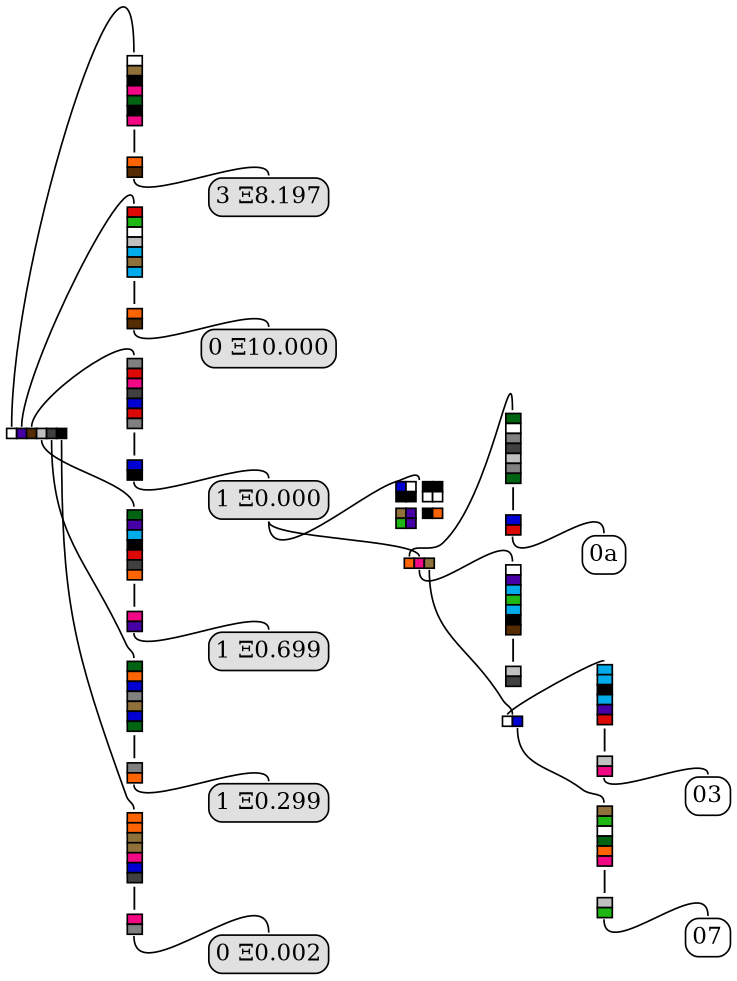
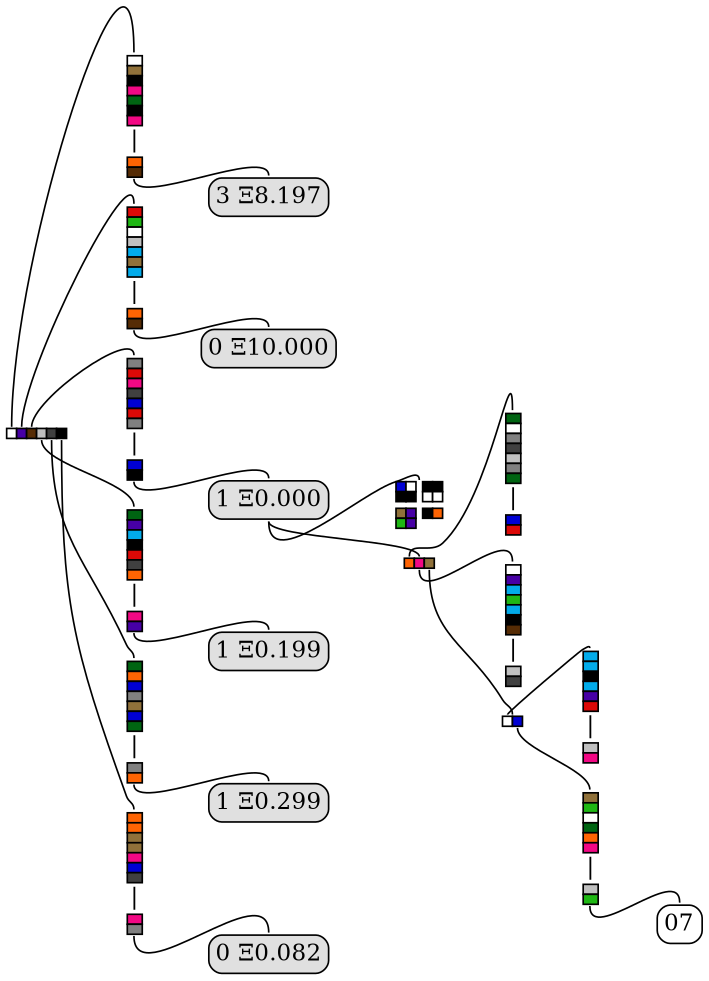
(604, 555) -> none
(269, 651) -> (269, 651)
(708, 796) -> none
(269, 954) -> (269, 954)
